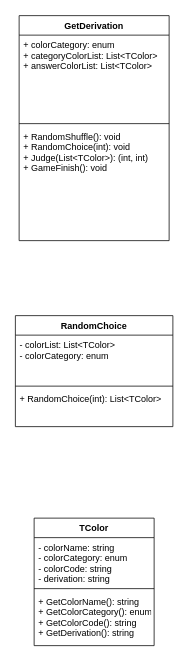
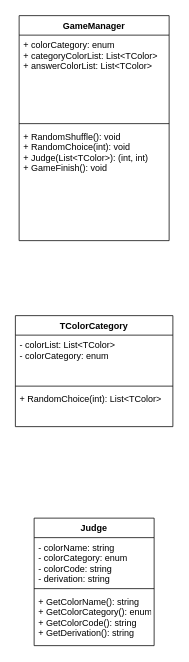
(94, 26) -> (94, 26)
(94, 326) -> (94, 326)
(94, 528) -> (94, 528)
